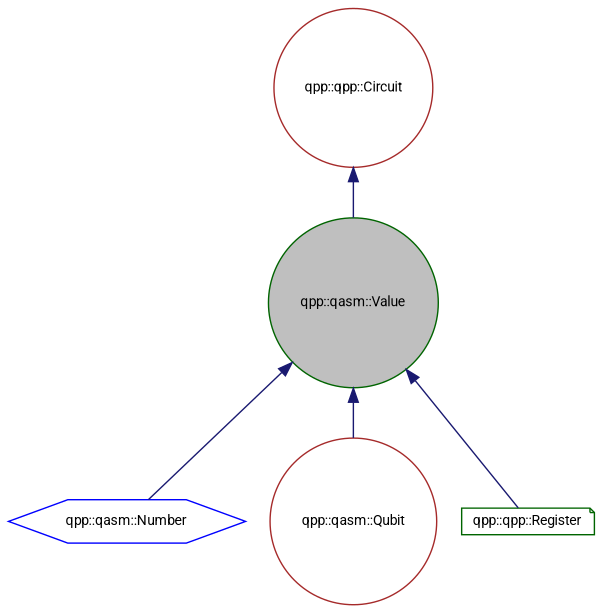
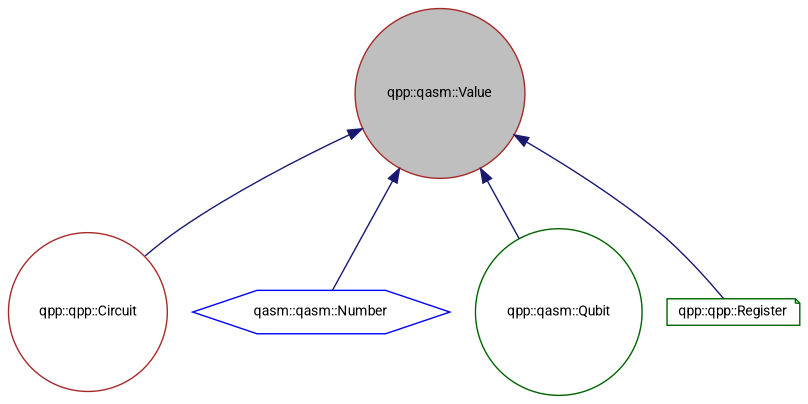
(353, 200) -> (244, 189)
(353, 303) -> (440, 93)
(127, 521) -> (321, 312)
(353, 521) -> (559, 312)
